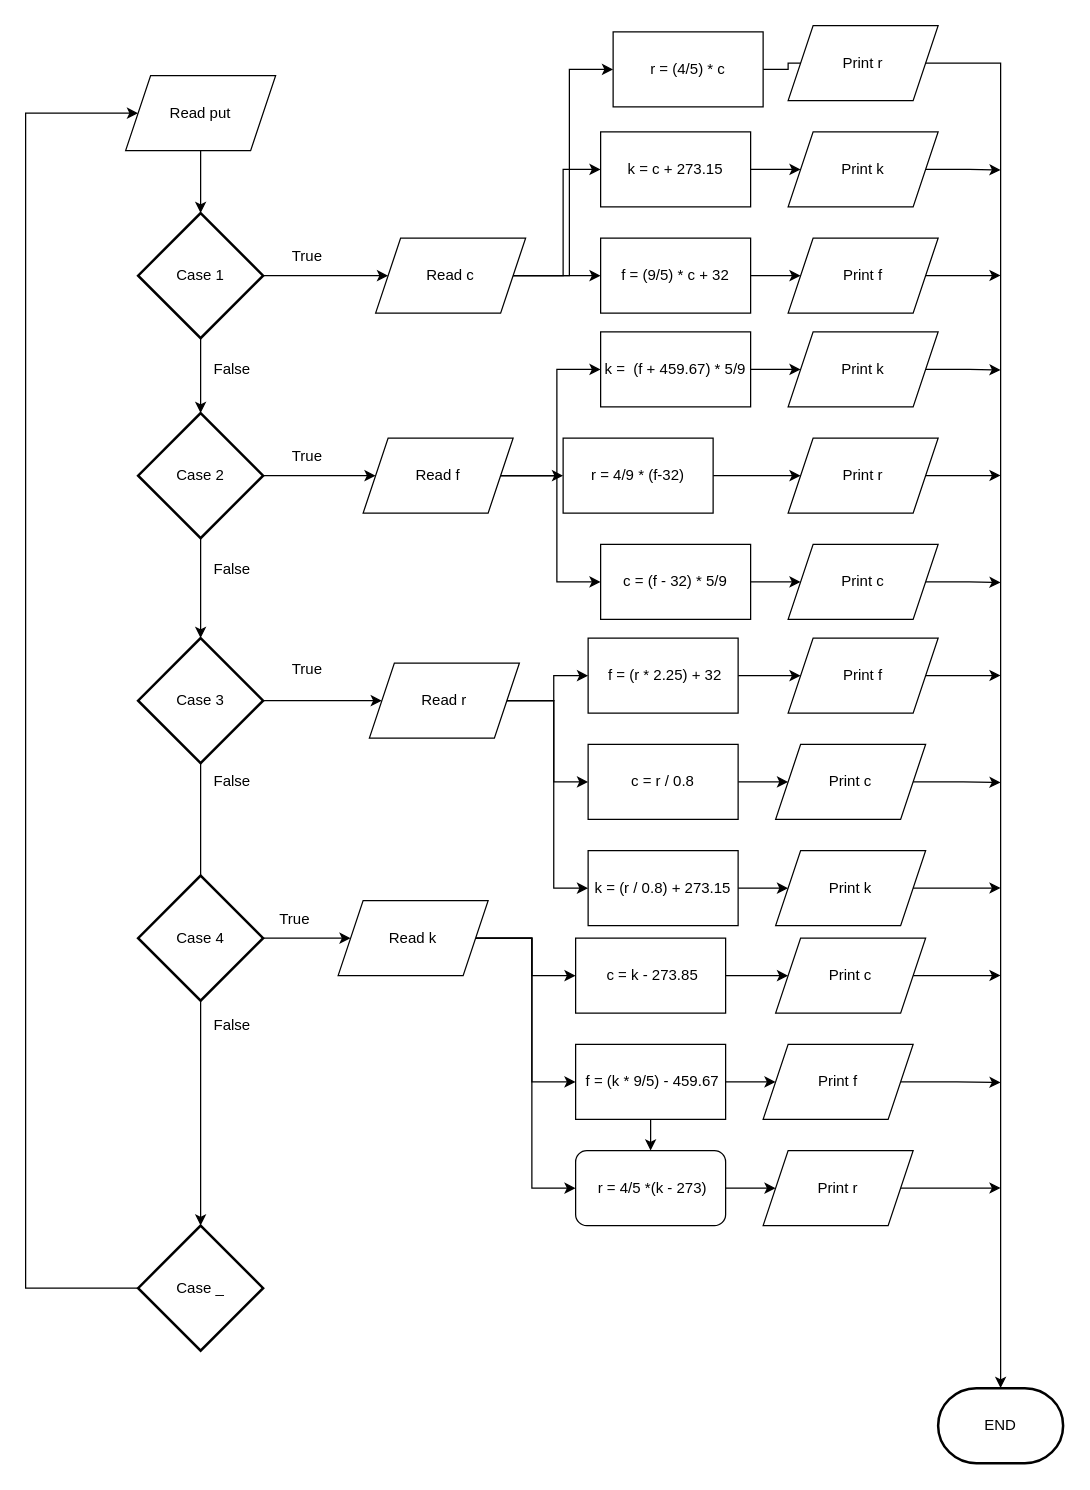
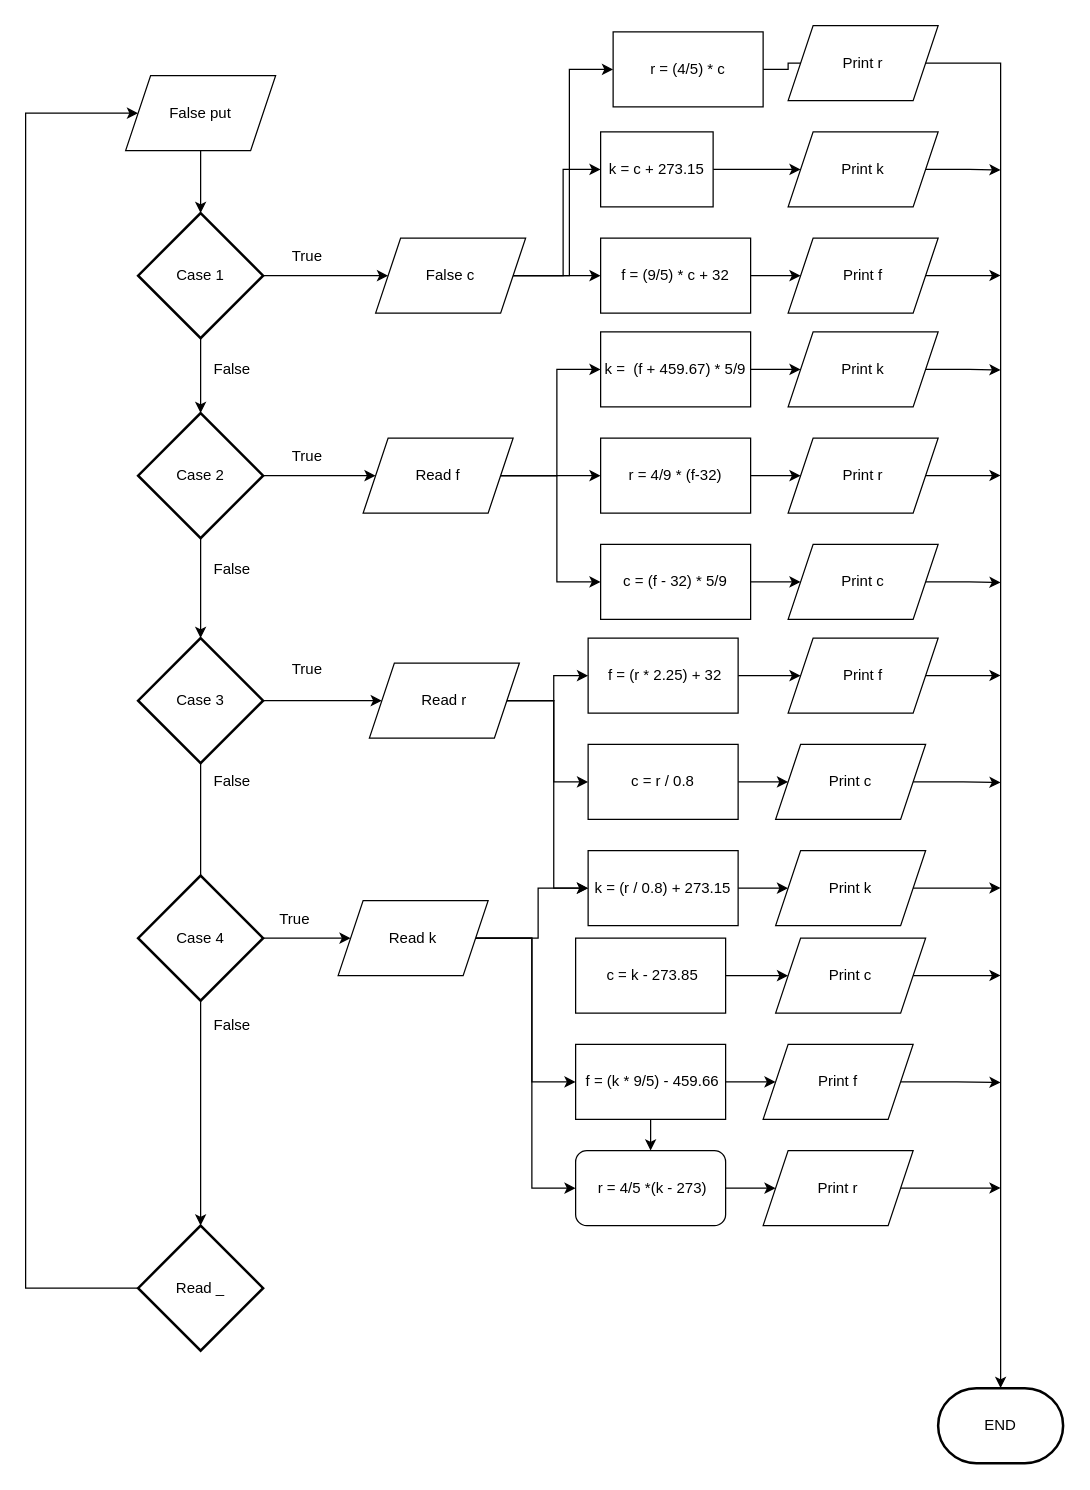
(201, 113) -> (201, 113)
(676, 169) -> (657, 169)
(451, 276) -> (451, 276)
(638, 476) -> (676, 476)
(550, 976) -> (538, 909)
(651, 1082) -> (651, 1082)
(201, 1288) -> (201, 1288)
